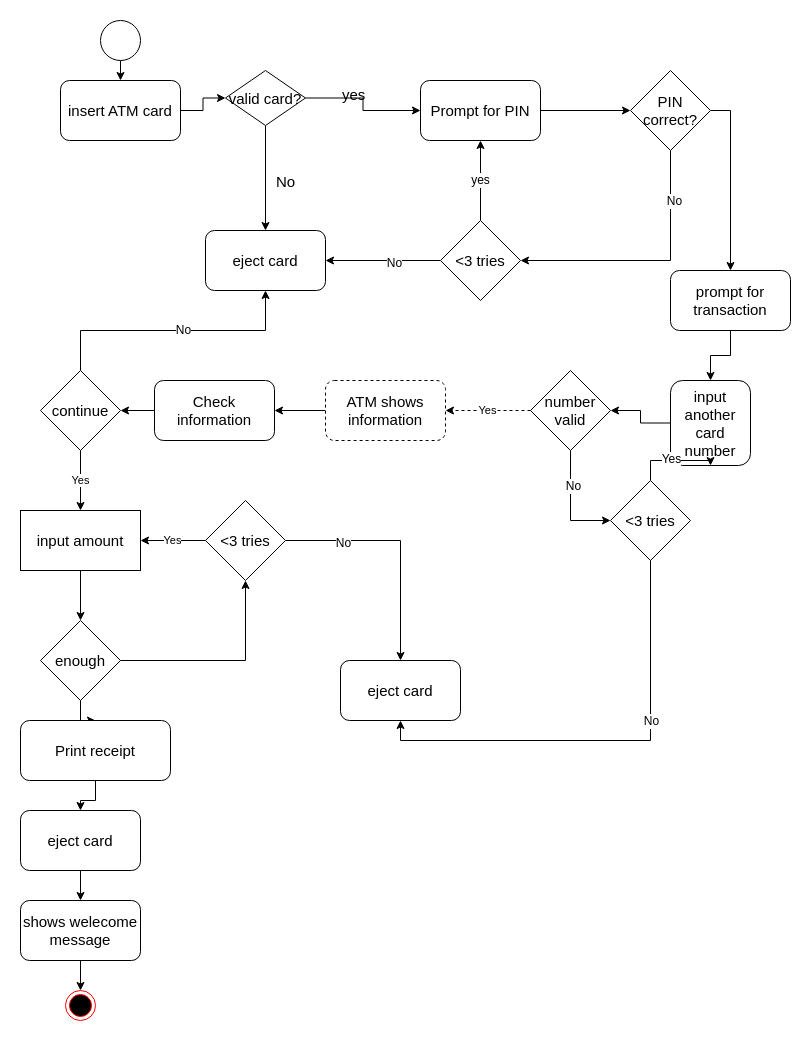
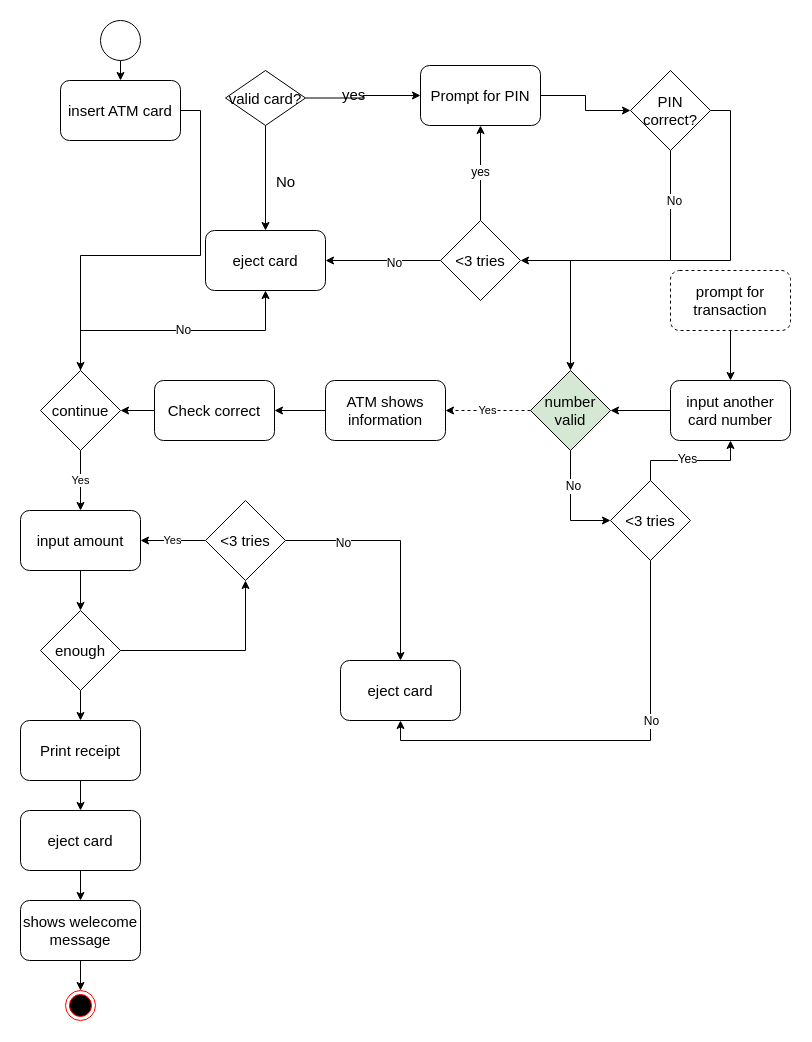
(203, 99) -> (179, 256)
(481, 111) -> (481, 96)
(731, 261) -> (571, 313)
(731, 301) -> (731, 301)
(215, 411) -> (215, 411)
(386, 411) -> (386, 411)
(571, 411) -> (571, 411)
(711, 423) -> (731, 411)
(81, 541) -> (81, 541)
(81, 661) -> (81, 651)
(96, 751) -> (81, 751)
